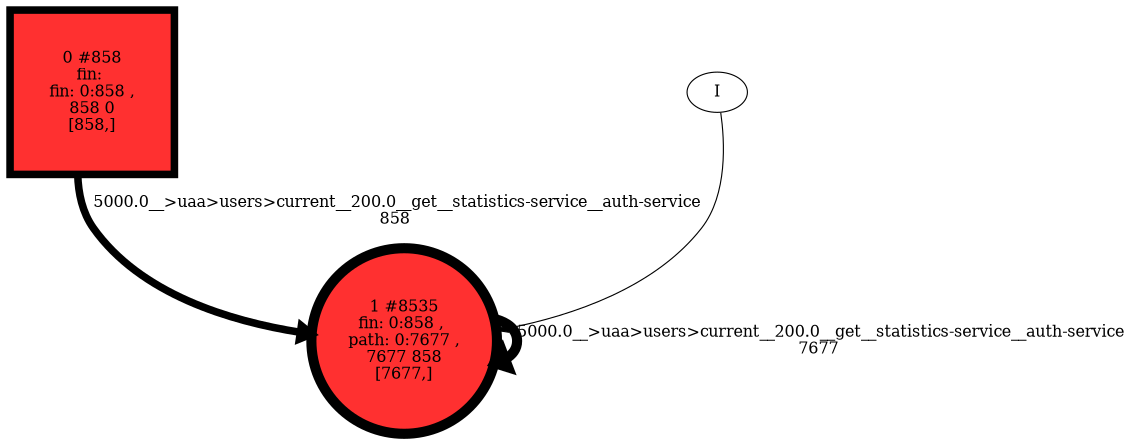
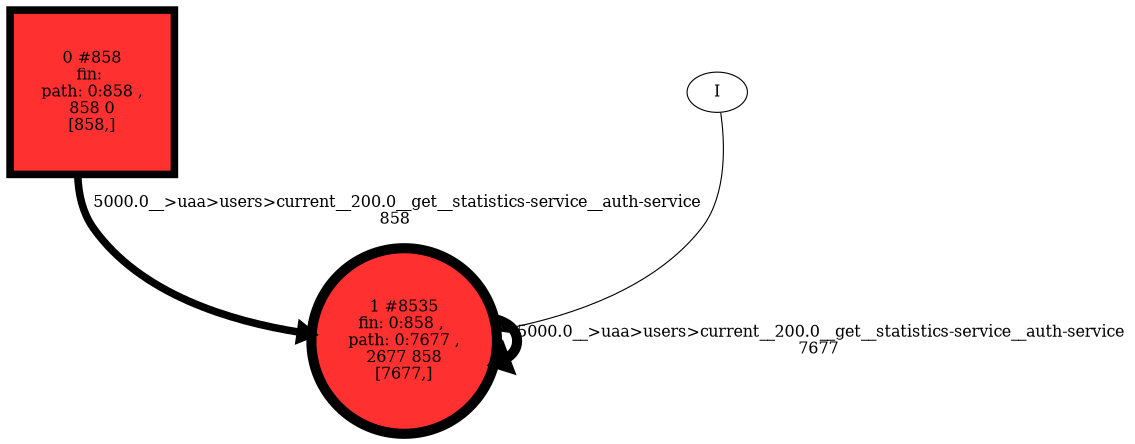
(92, 92) -> (92, 92)
(404, 341) -> (404, 341)
